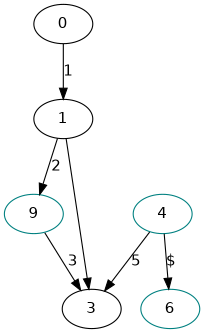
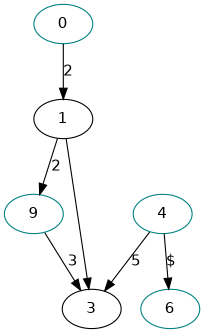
(63, 24) -> (63, 24)
(69, 72) -> (69, 72)
